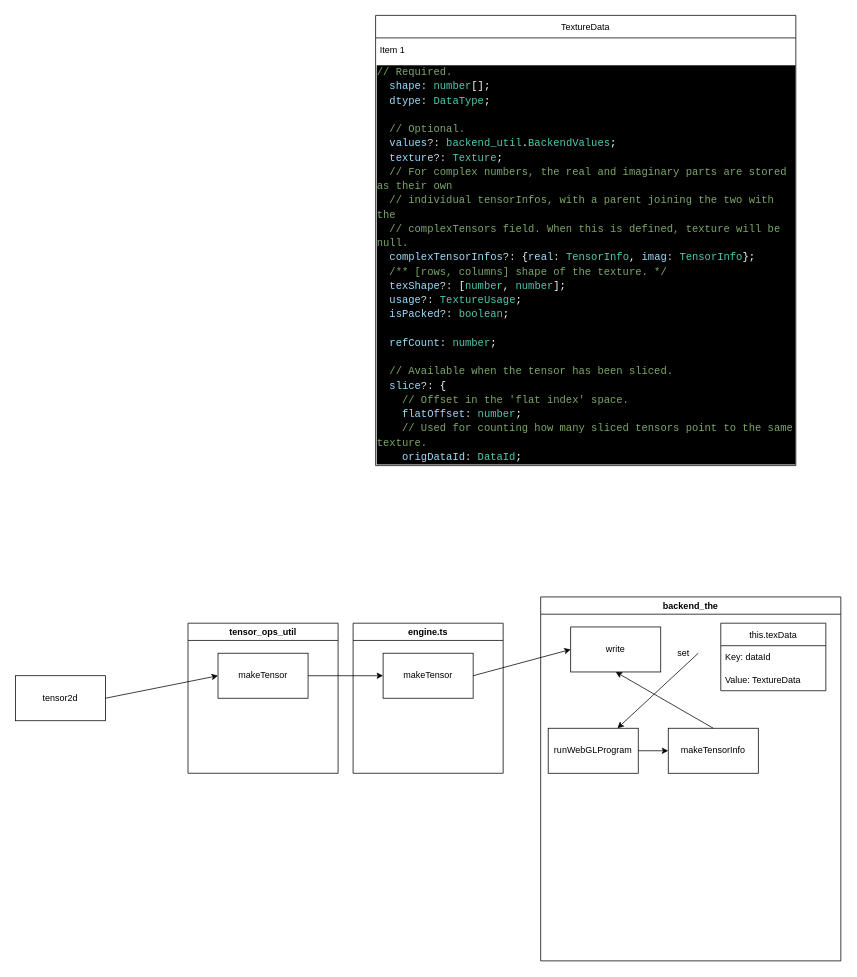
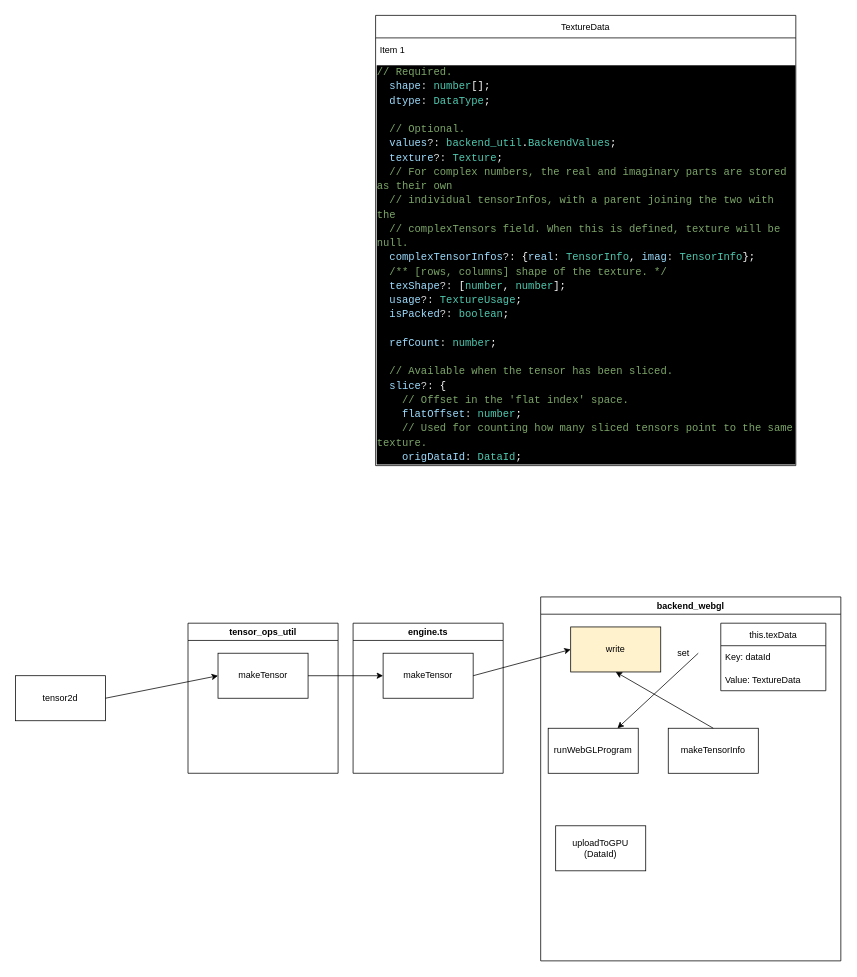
(690, 606) -> (690, 606)
(615, 649) -> (615, 649)
(650, 750) -> none
none -> (600, 848)
